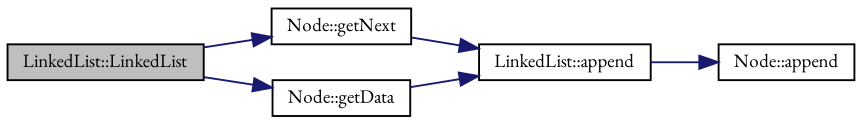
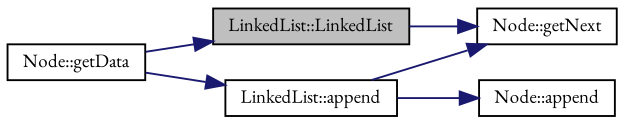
(436, 41) -> (420, 65)
(228, 81) -> (170, 48)
